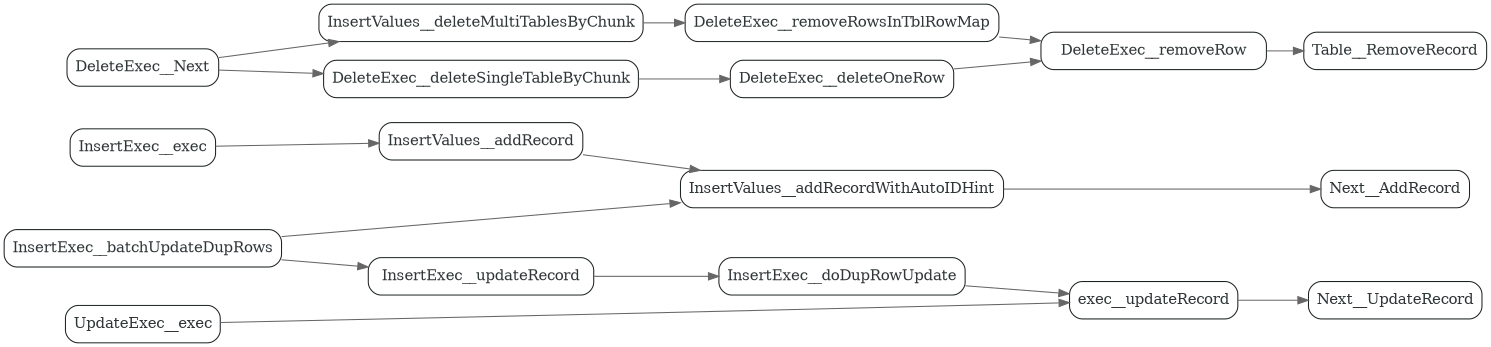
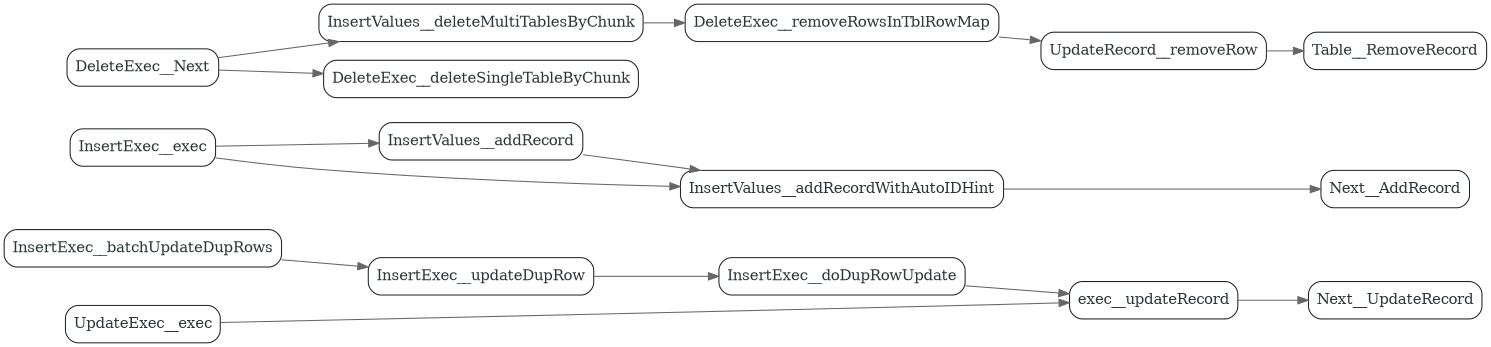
(1154, 51) -> (1154, 51)
(842, 79) -> none
(476, 220) -> (442, 178)
(481, 276) -> (481, 276)
